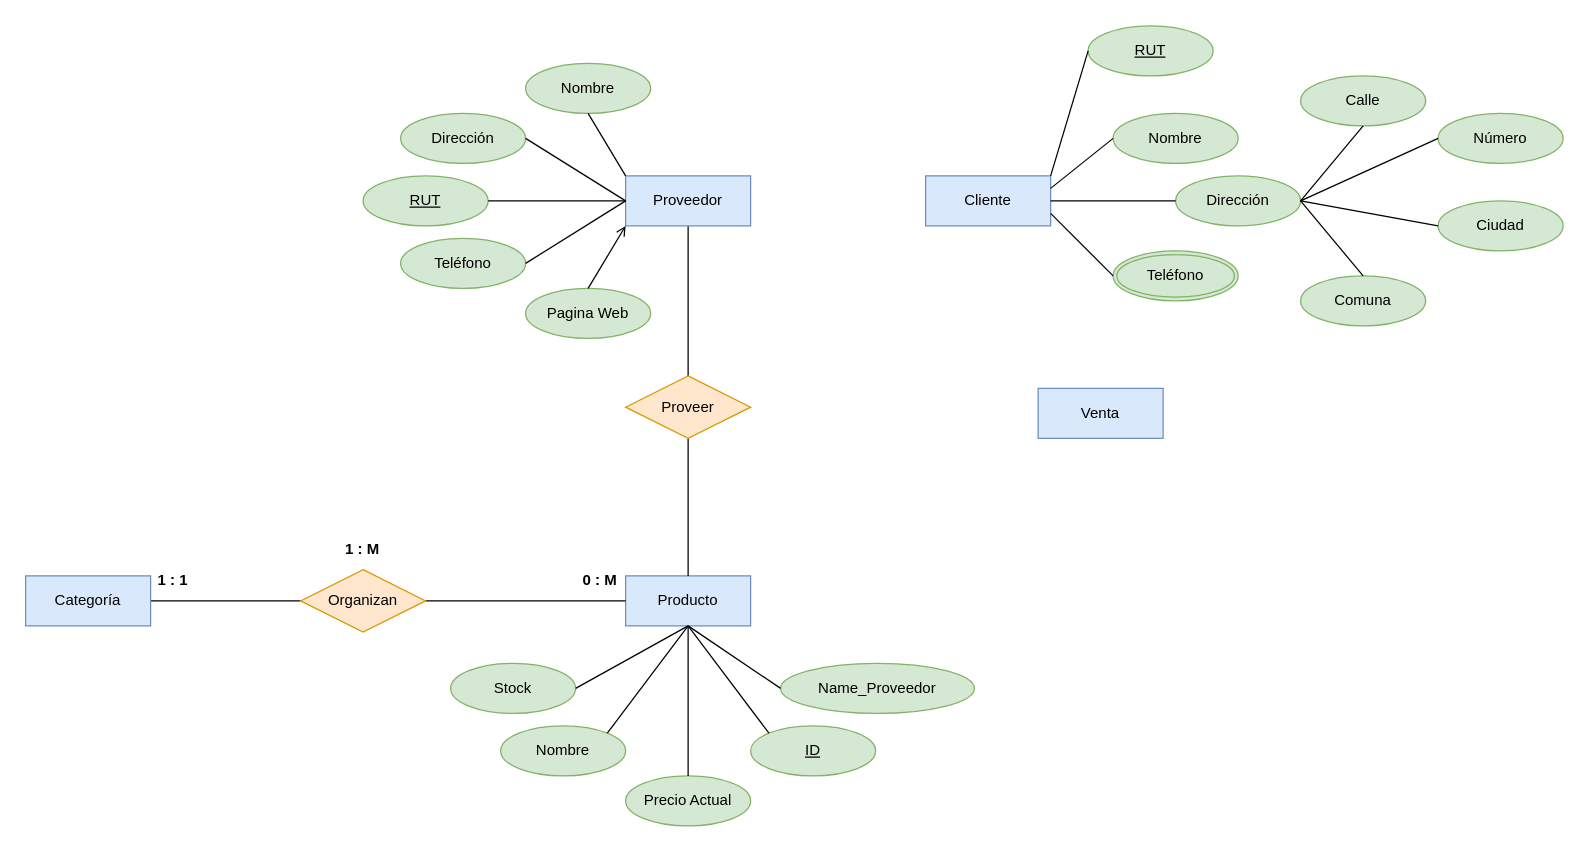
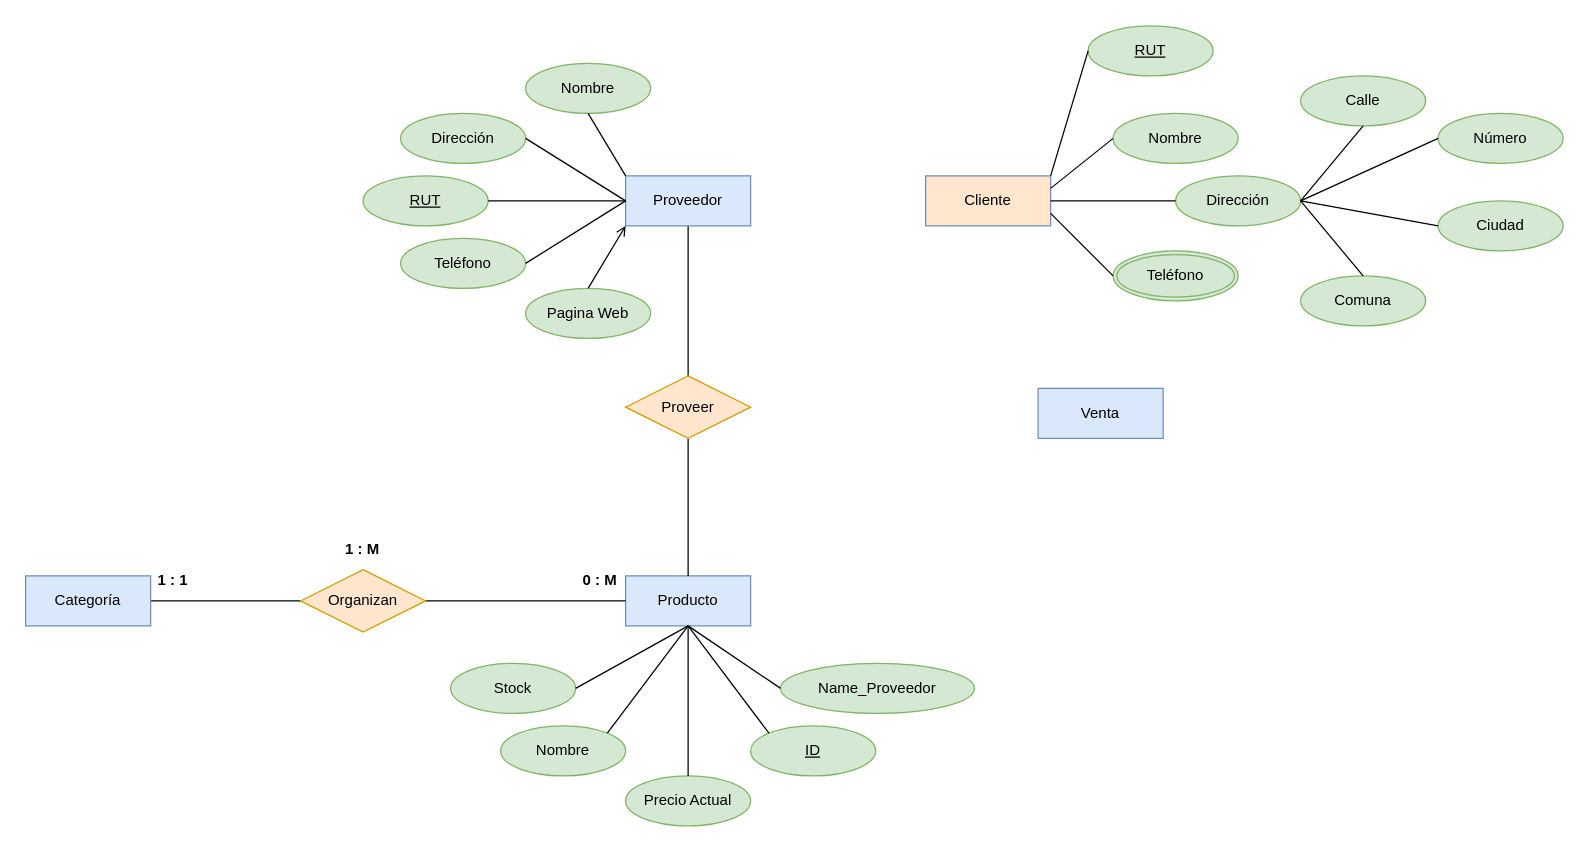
(988, 201) -> (988, 201)
